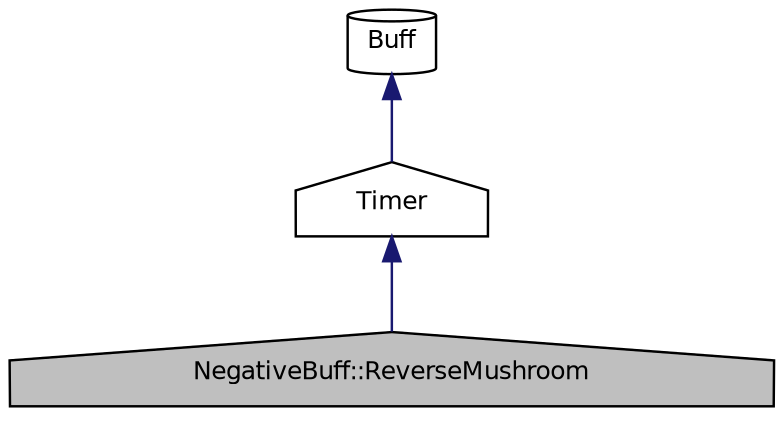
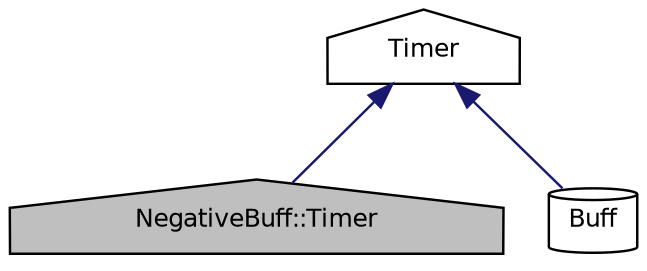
(392, 131) -> (518, 145)
(392, 373) -> (257, 221)
